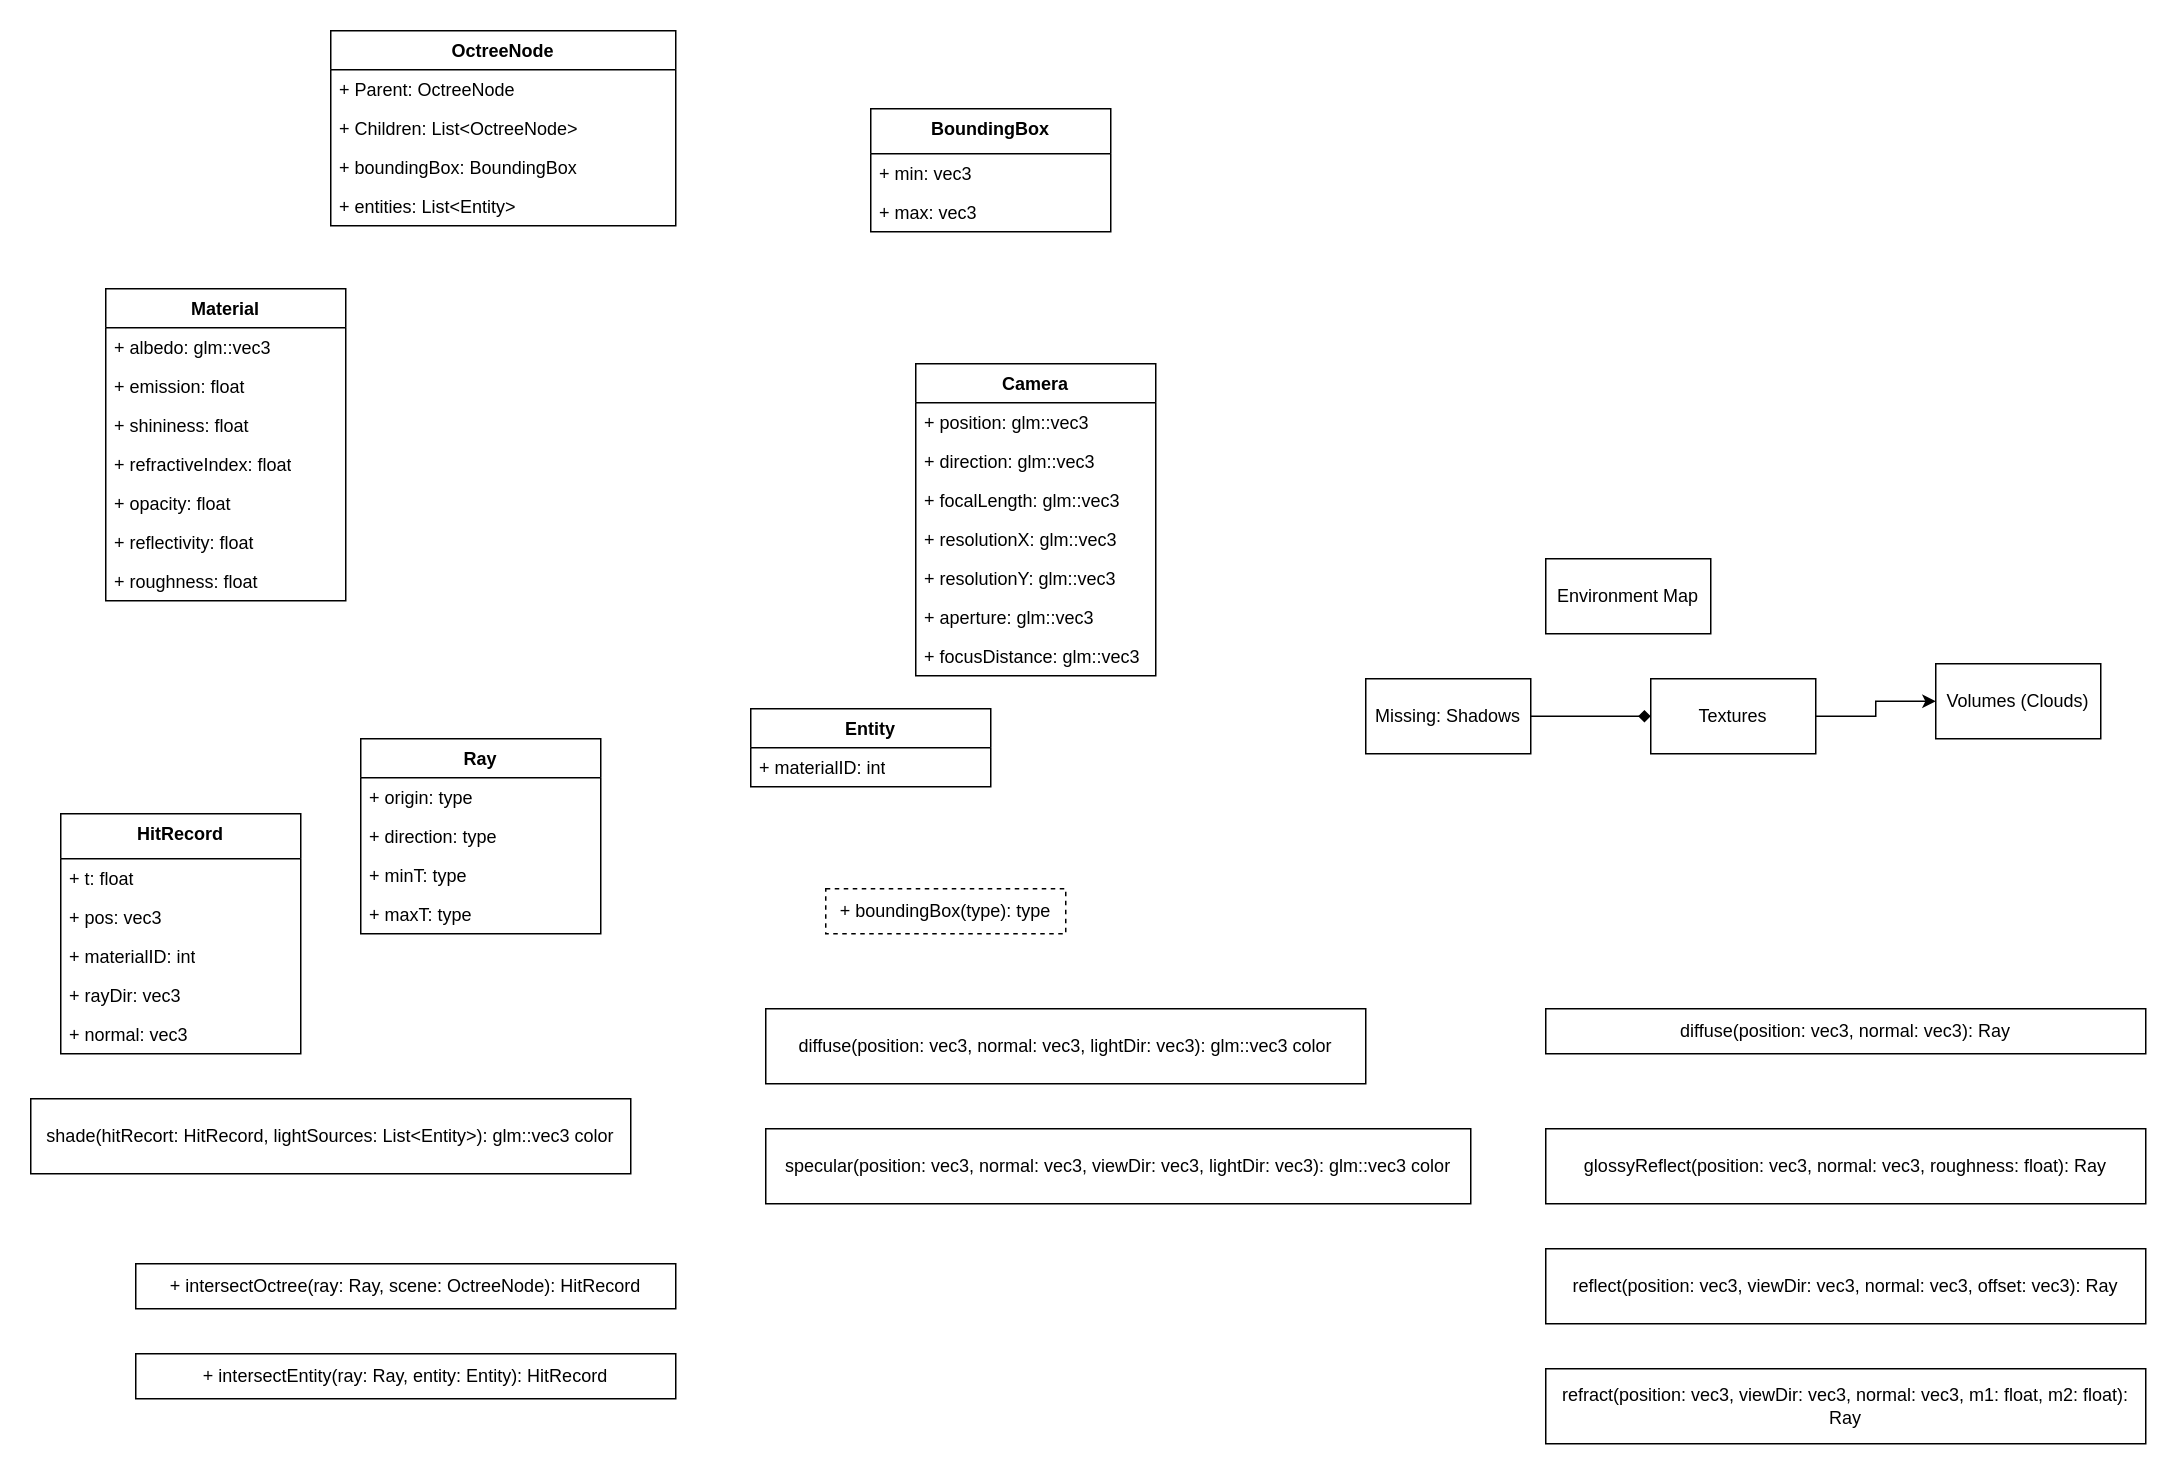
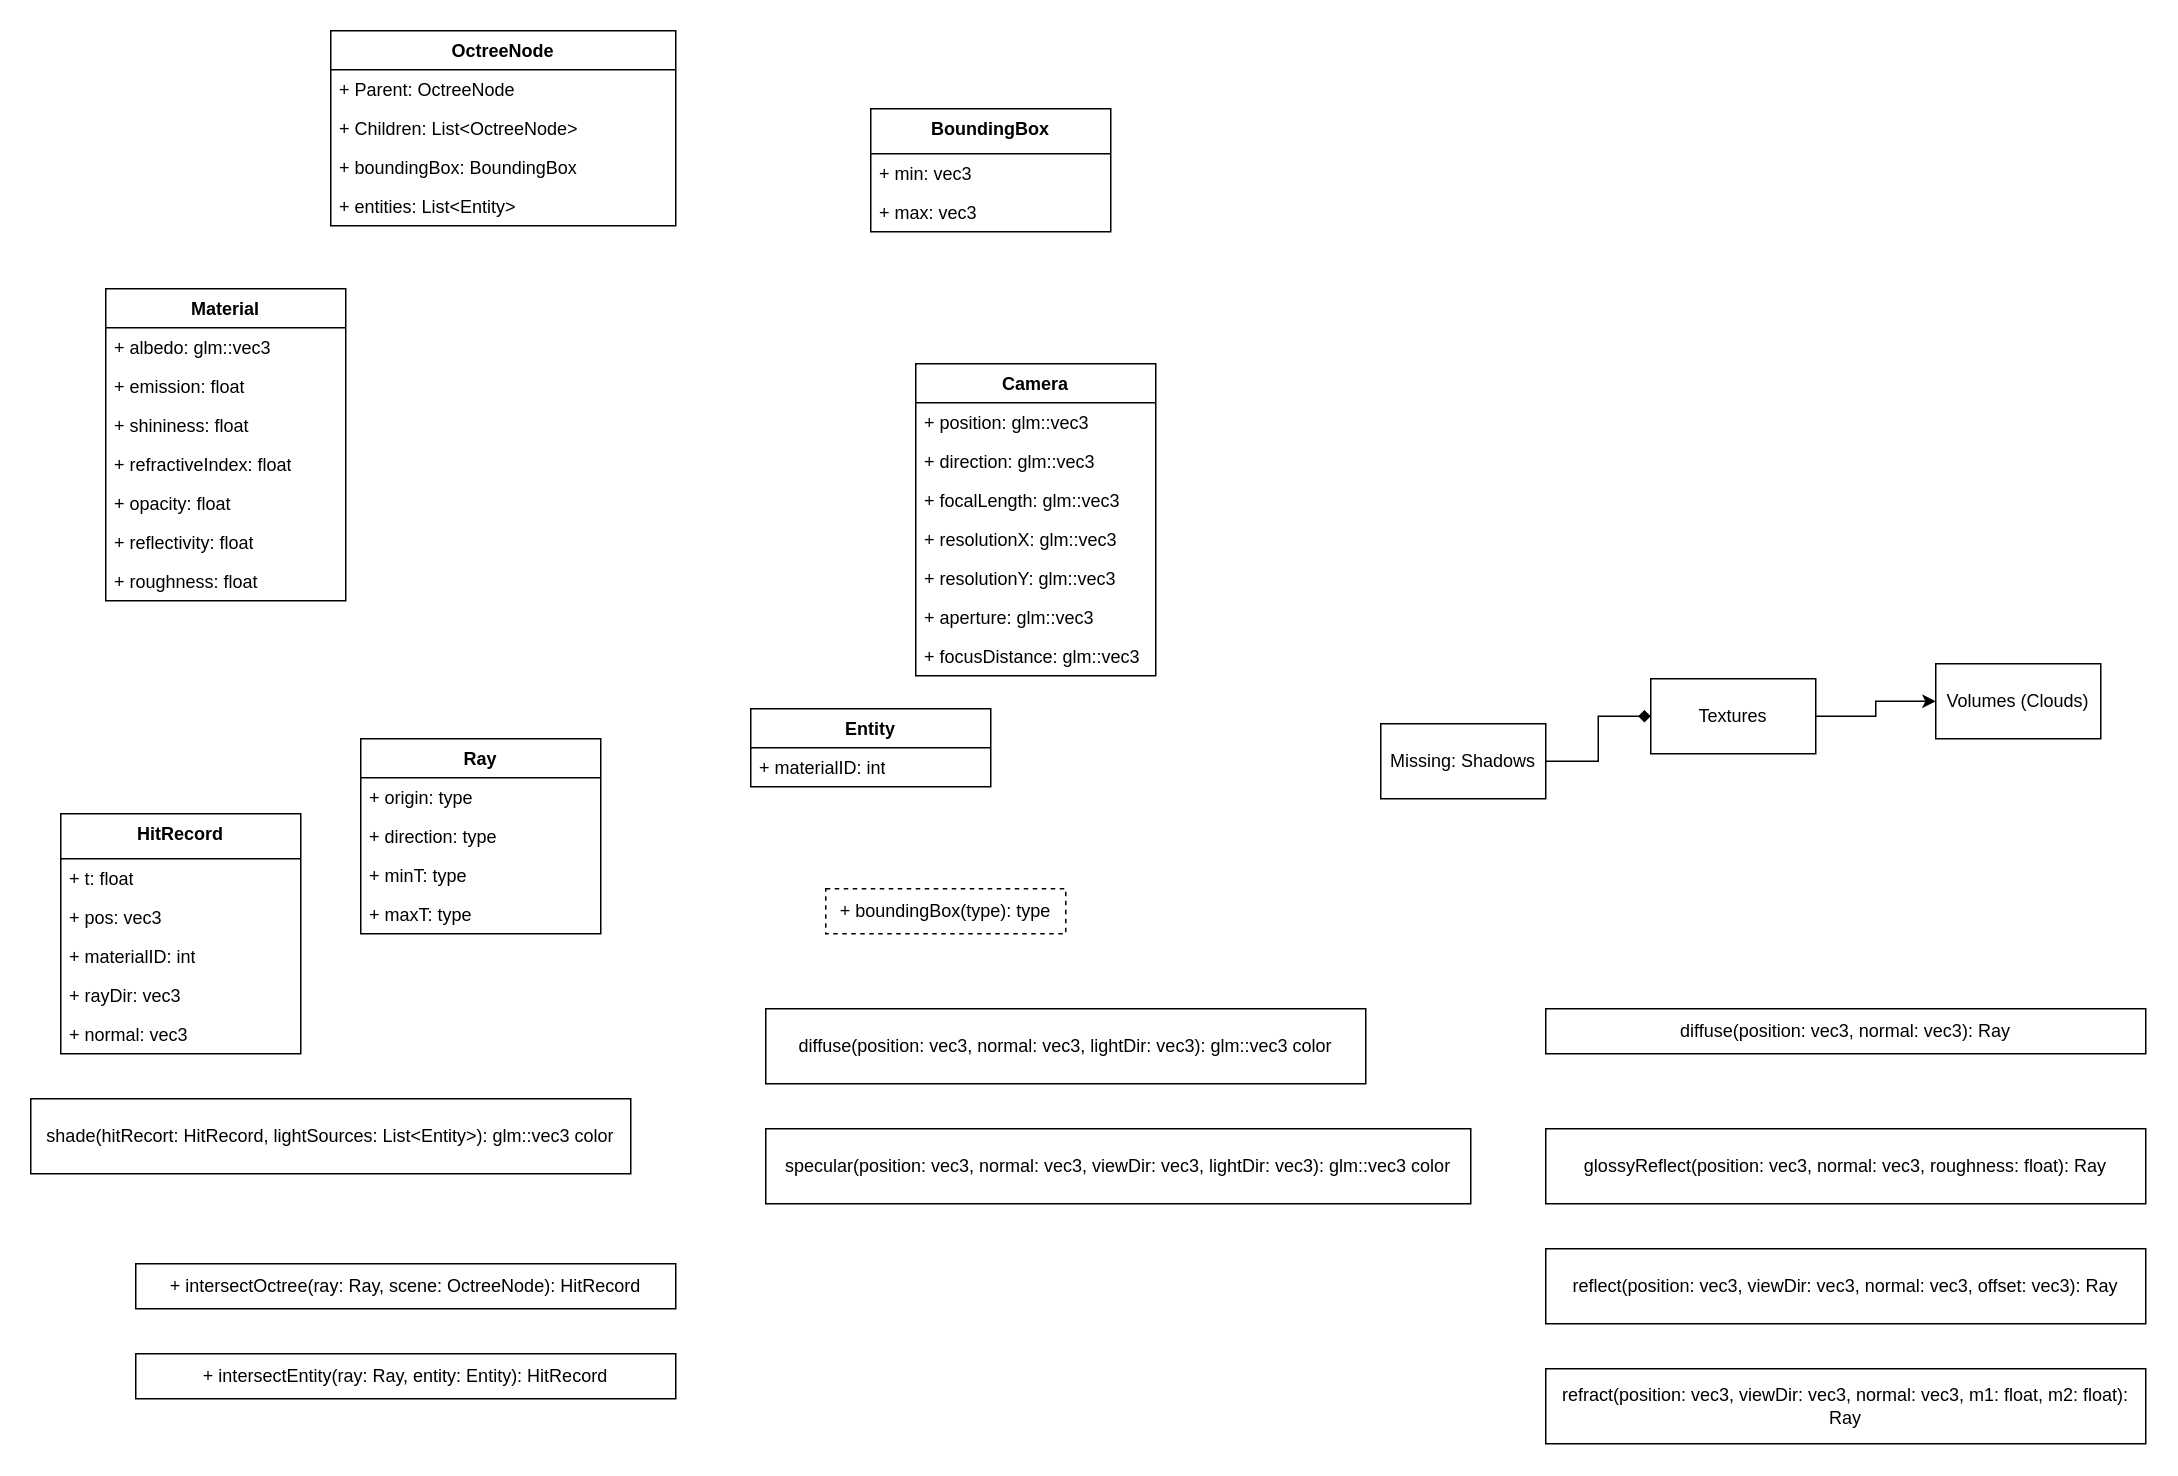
(1628, 596) -> none
(1448, 716) -> (1463, 761)
